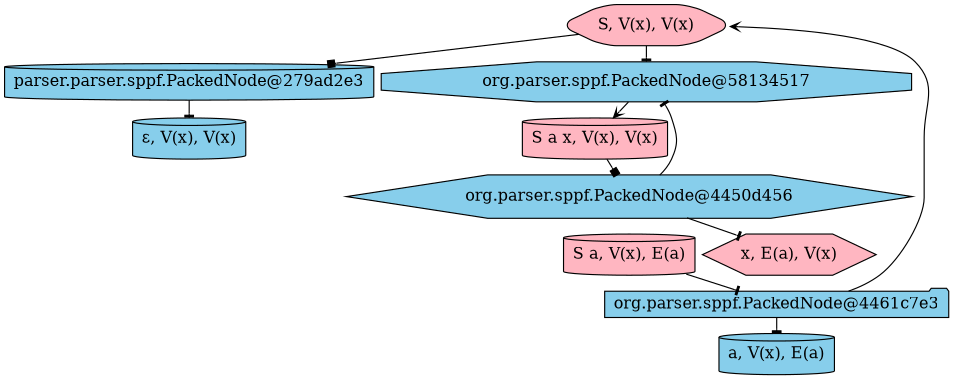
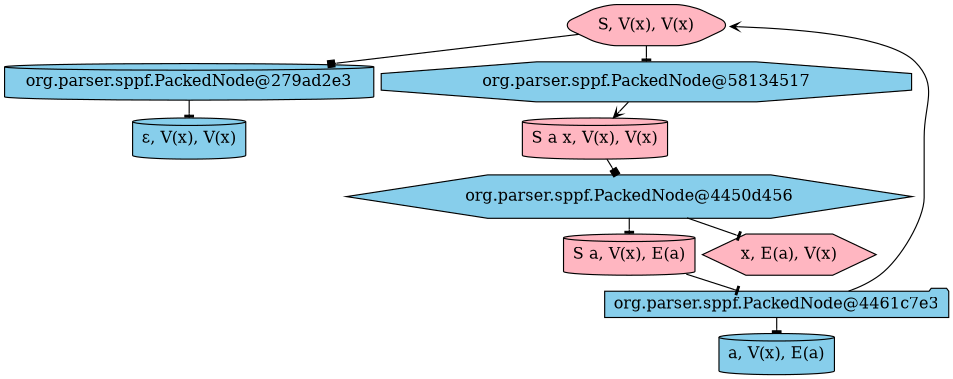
(189, 82) -> (189, 82)
(676, 142) -> (629, 224)
